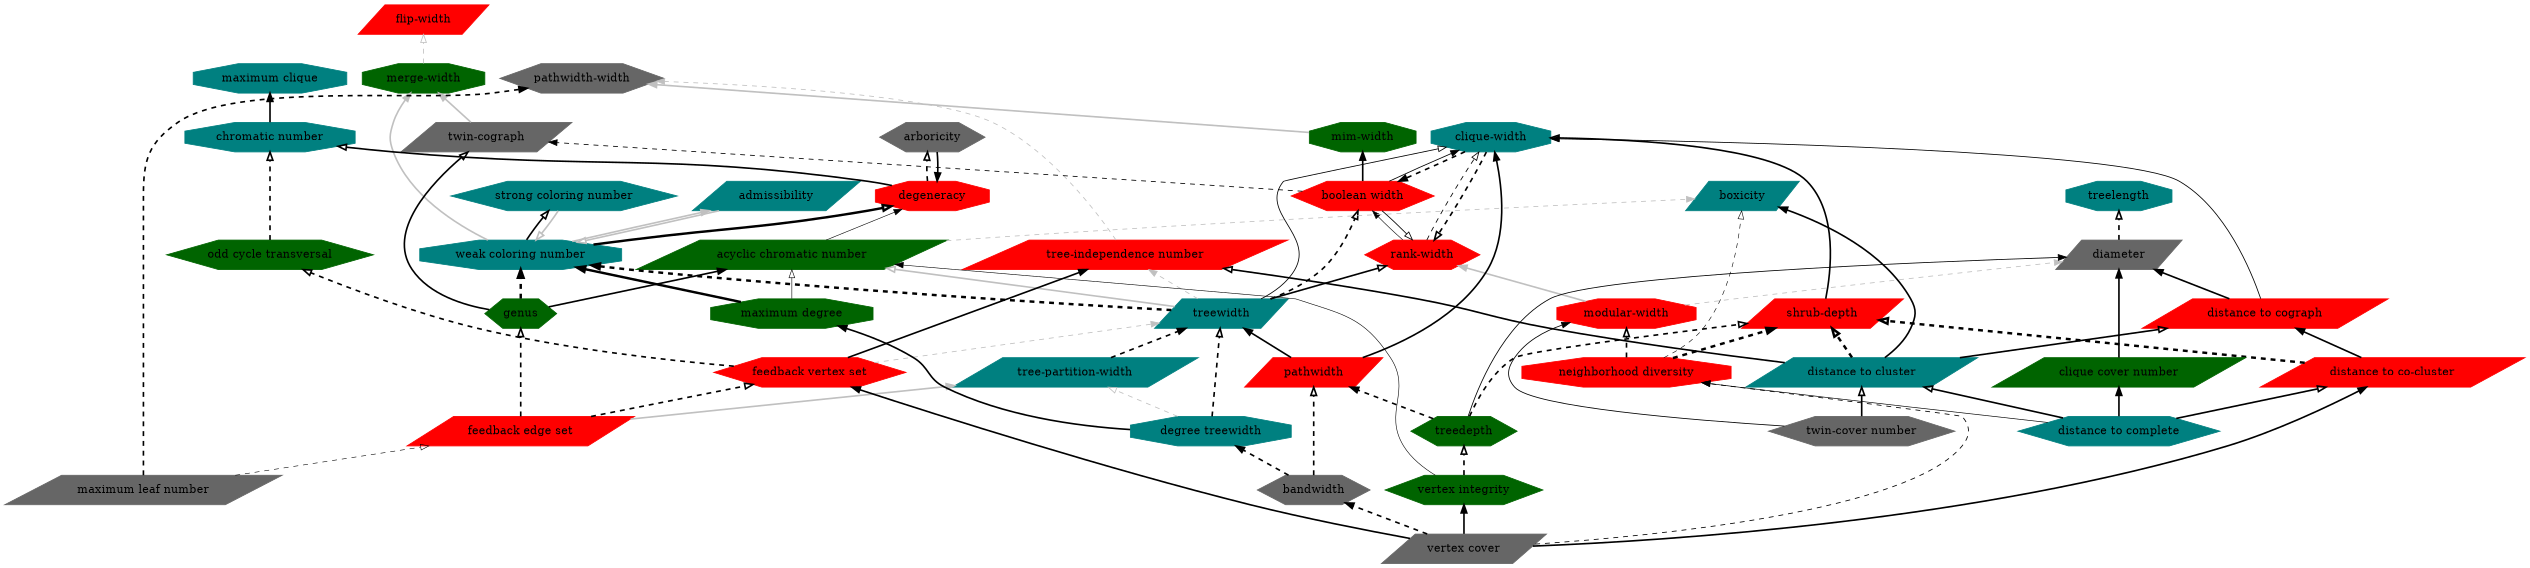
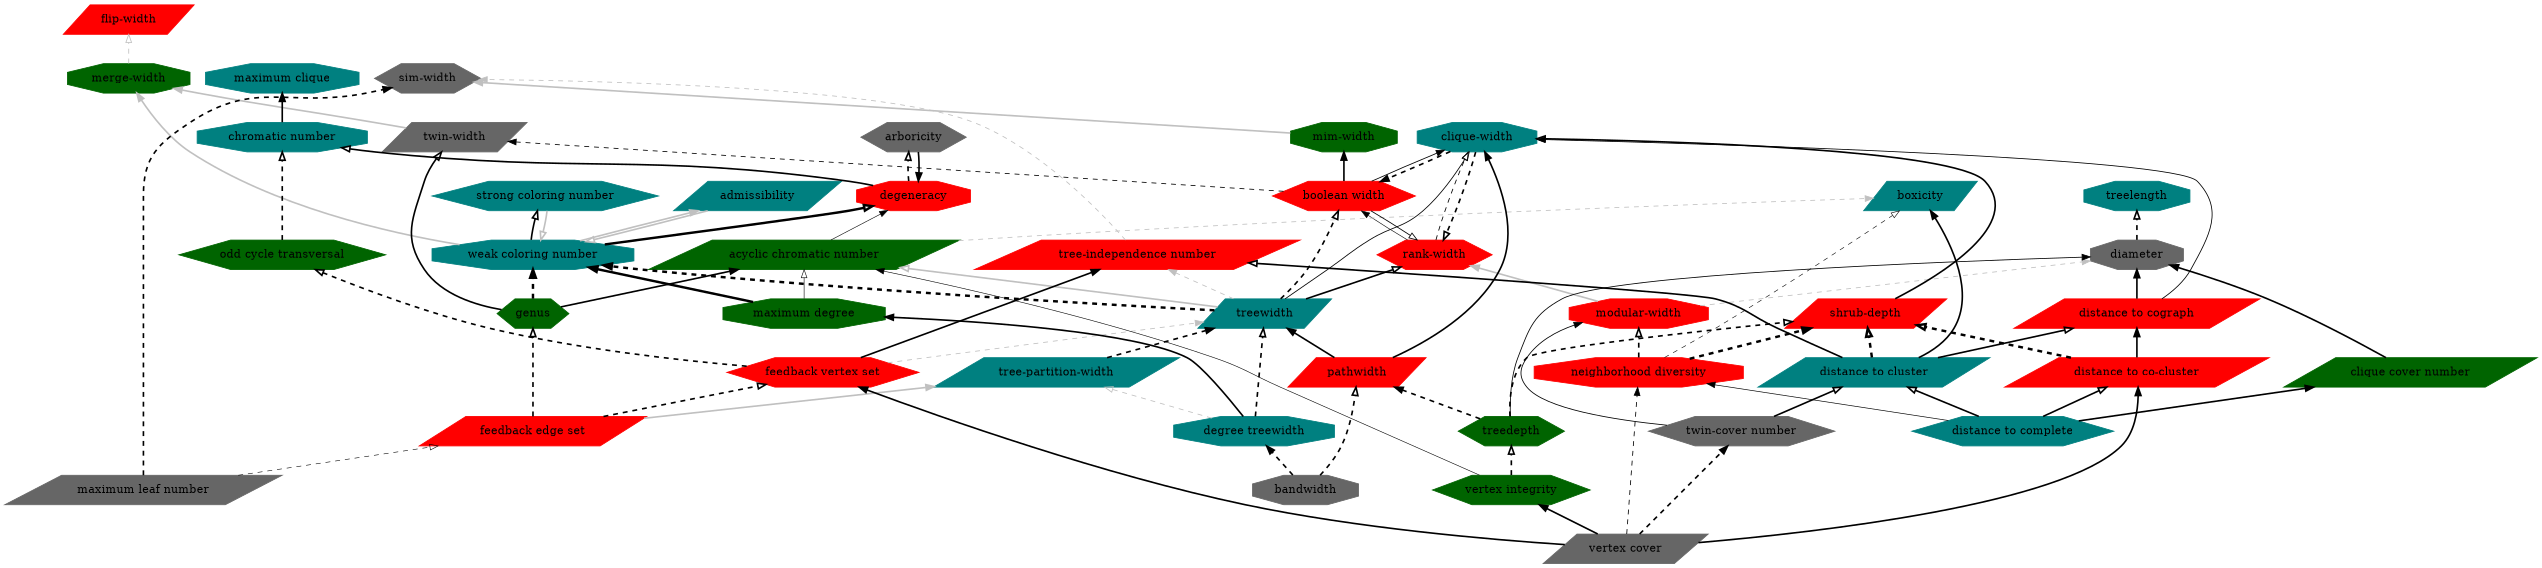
(582, 78) -> (428, 78)
(486, 137) -> (455, 137)
(2119, 255) -> (2137, 255)
(1314, 490) -> (1306, 490)
(1390, 520) -> (1681, 493)
